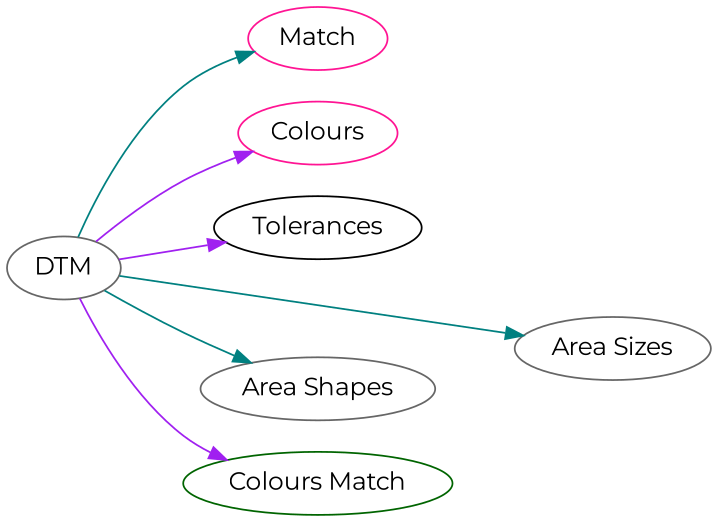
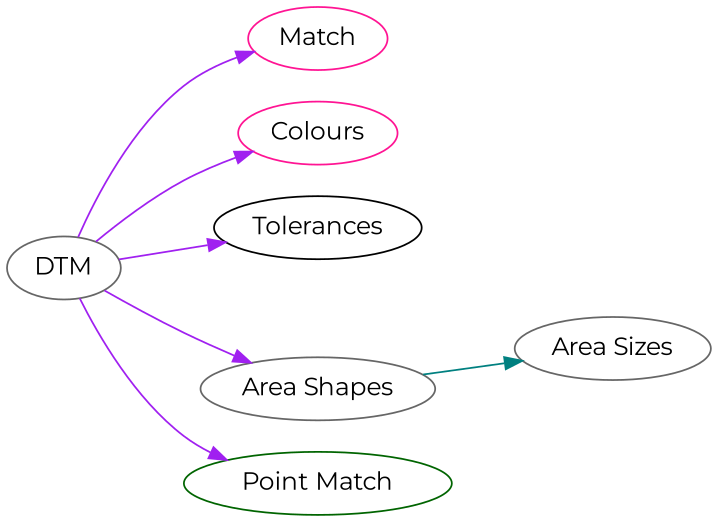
(140, 131) -> (140, 131)
(312, 304) -> (464, 369)
(169, 325) -> (169, 325)
(318, 483) -> (318, 483)
